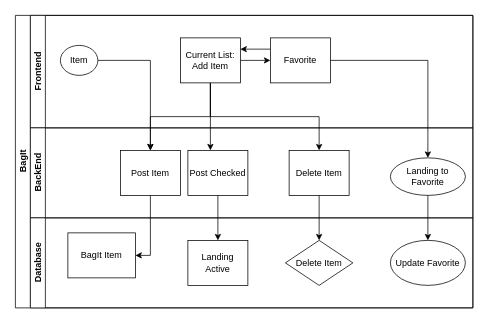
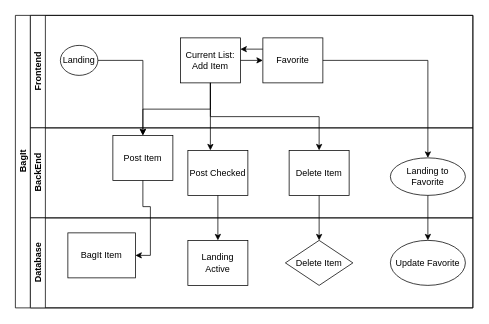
(79, 60) -> (79, 60)
(300, 60) -> (293, 60)
(150, 173) -> (143, 158)
